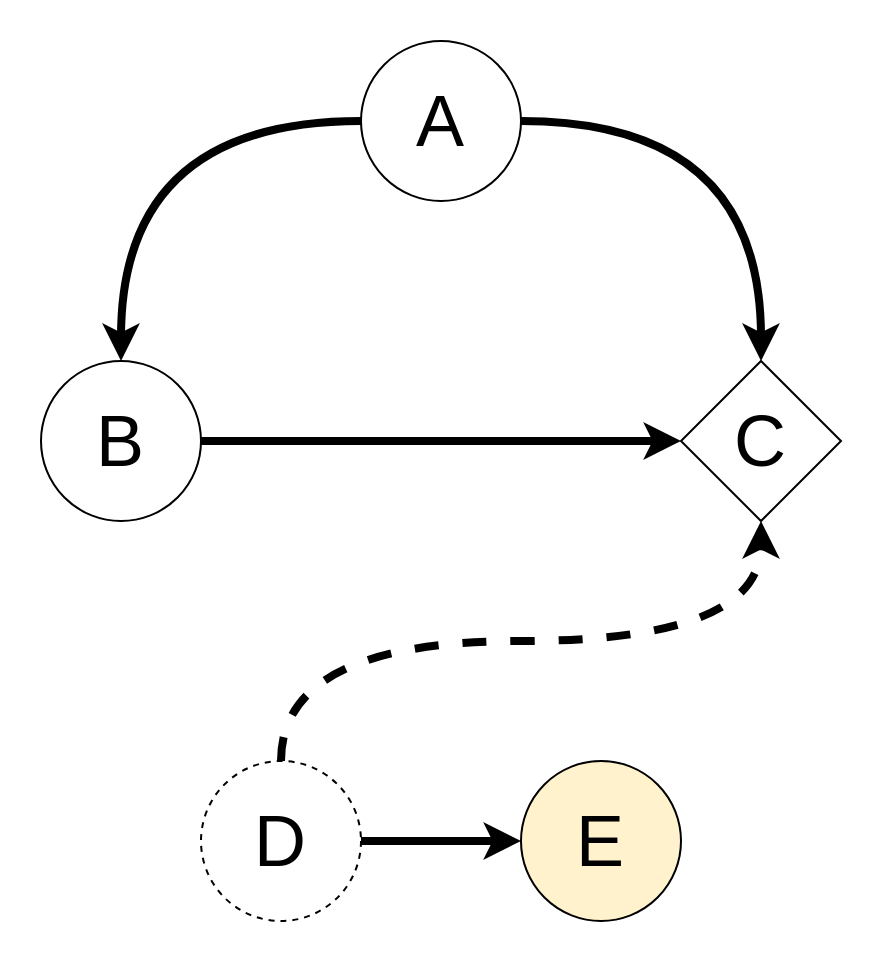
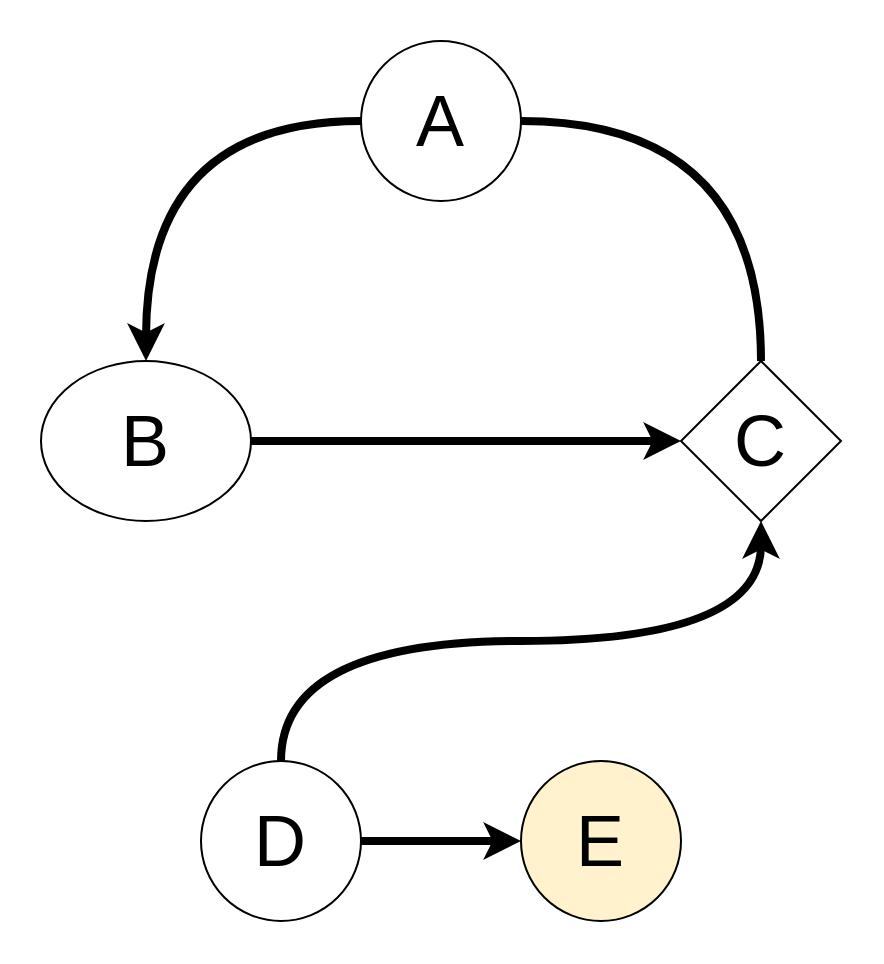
(727, 207) -> (761, 357)
(121, 441) -> (146, 441)
(288, 726) -> (288, 726)
(281, 841) -> (281, 841)
